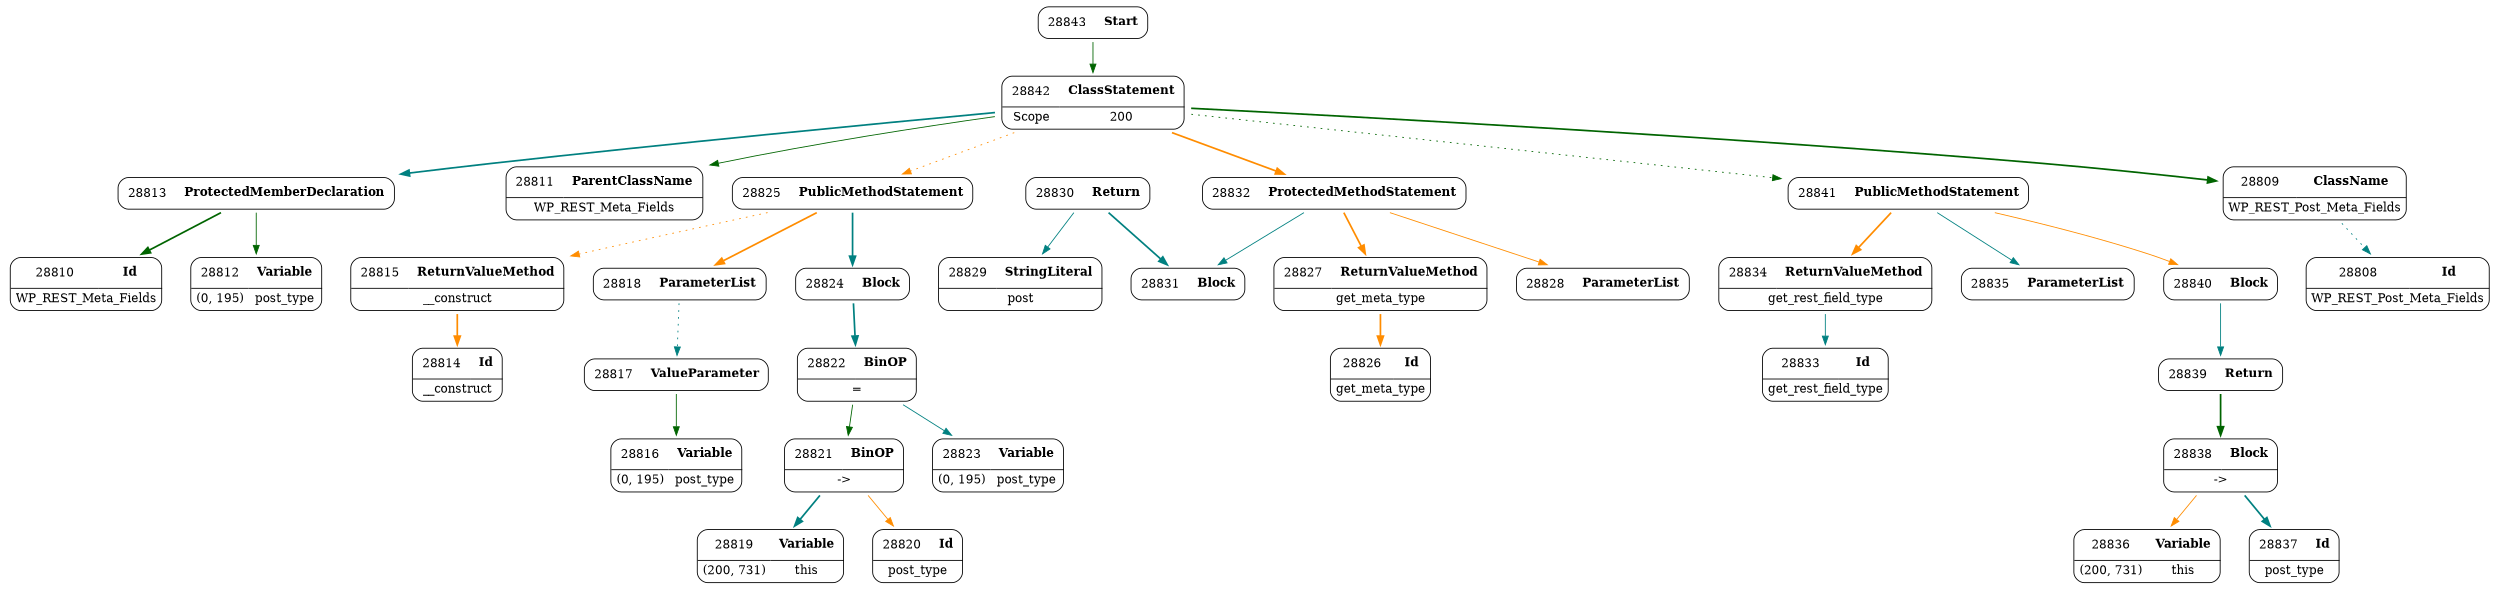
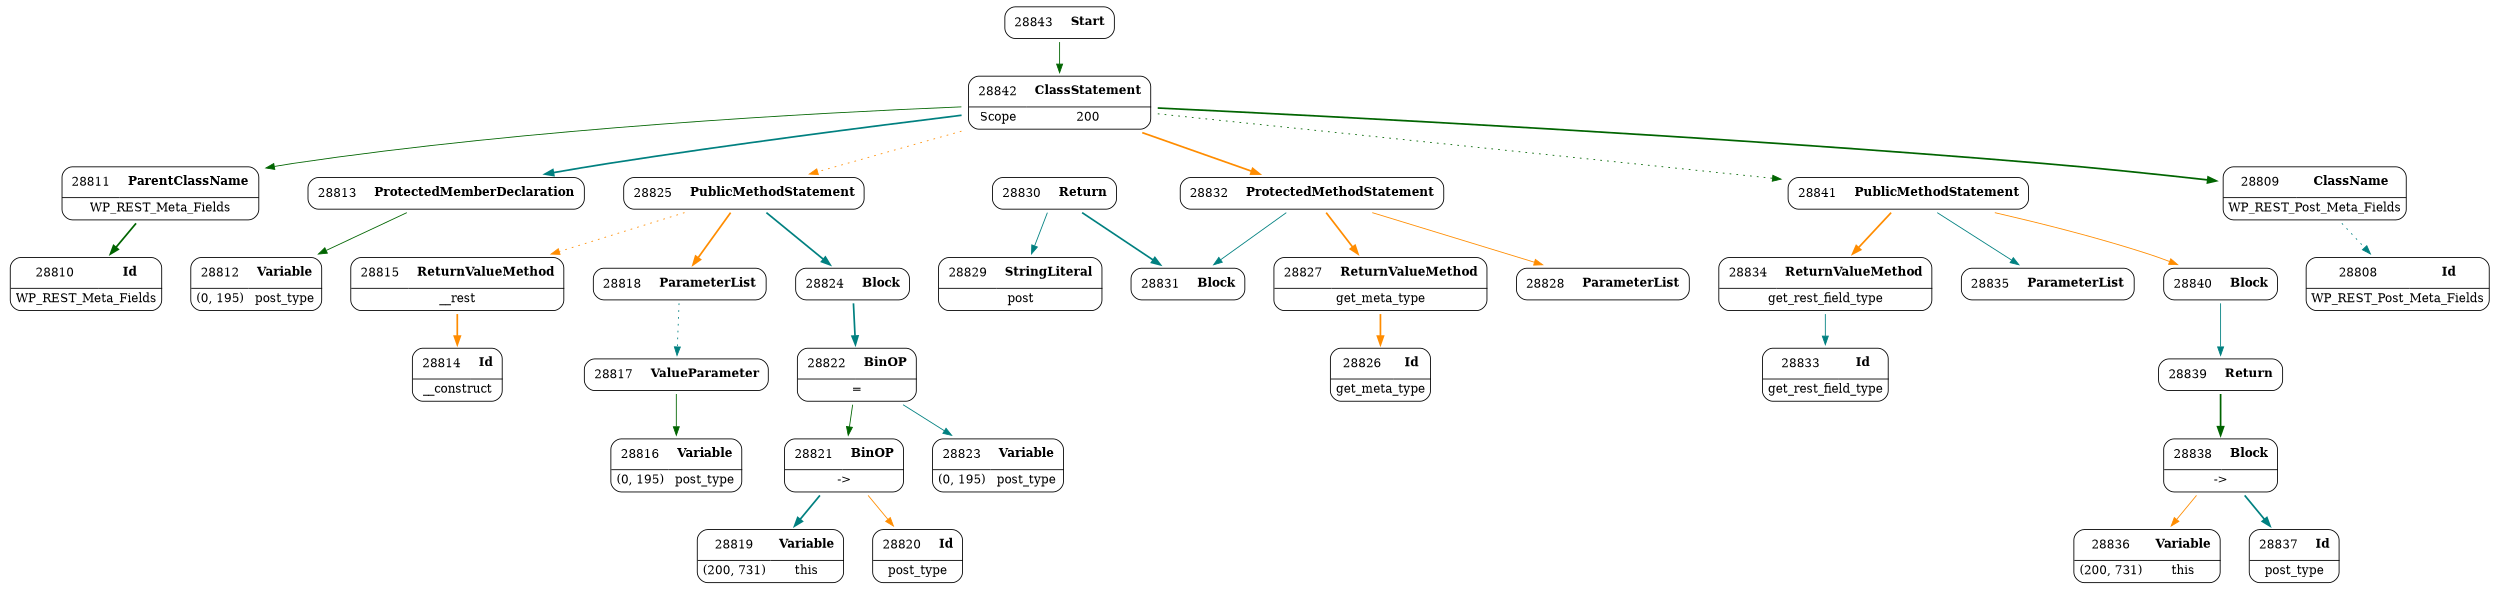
(185, 231) -> (126, 235)
(458, 299) -> (458, 299)
